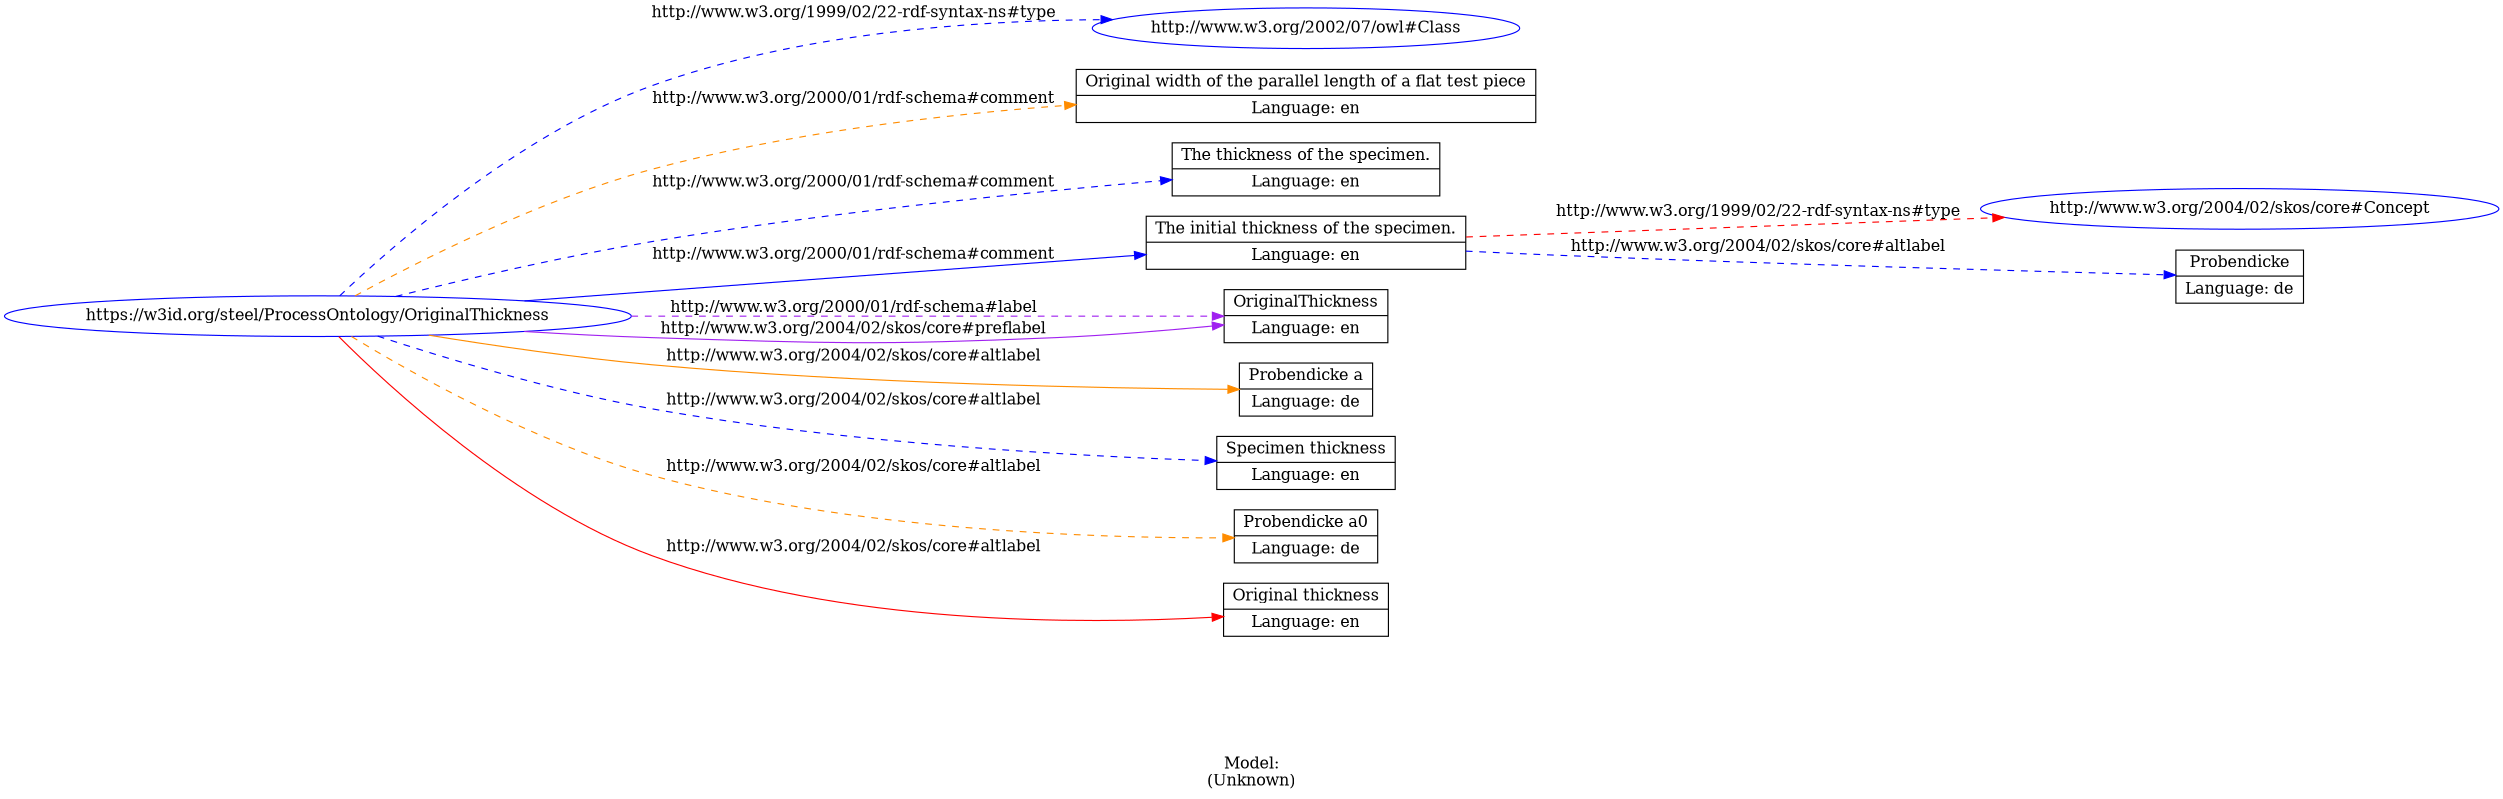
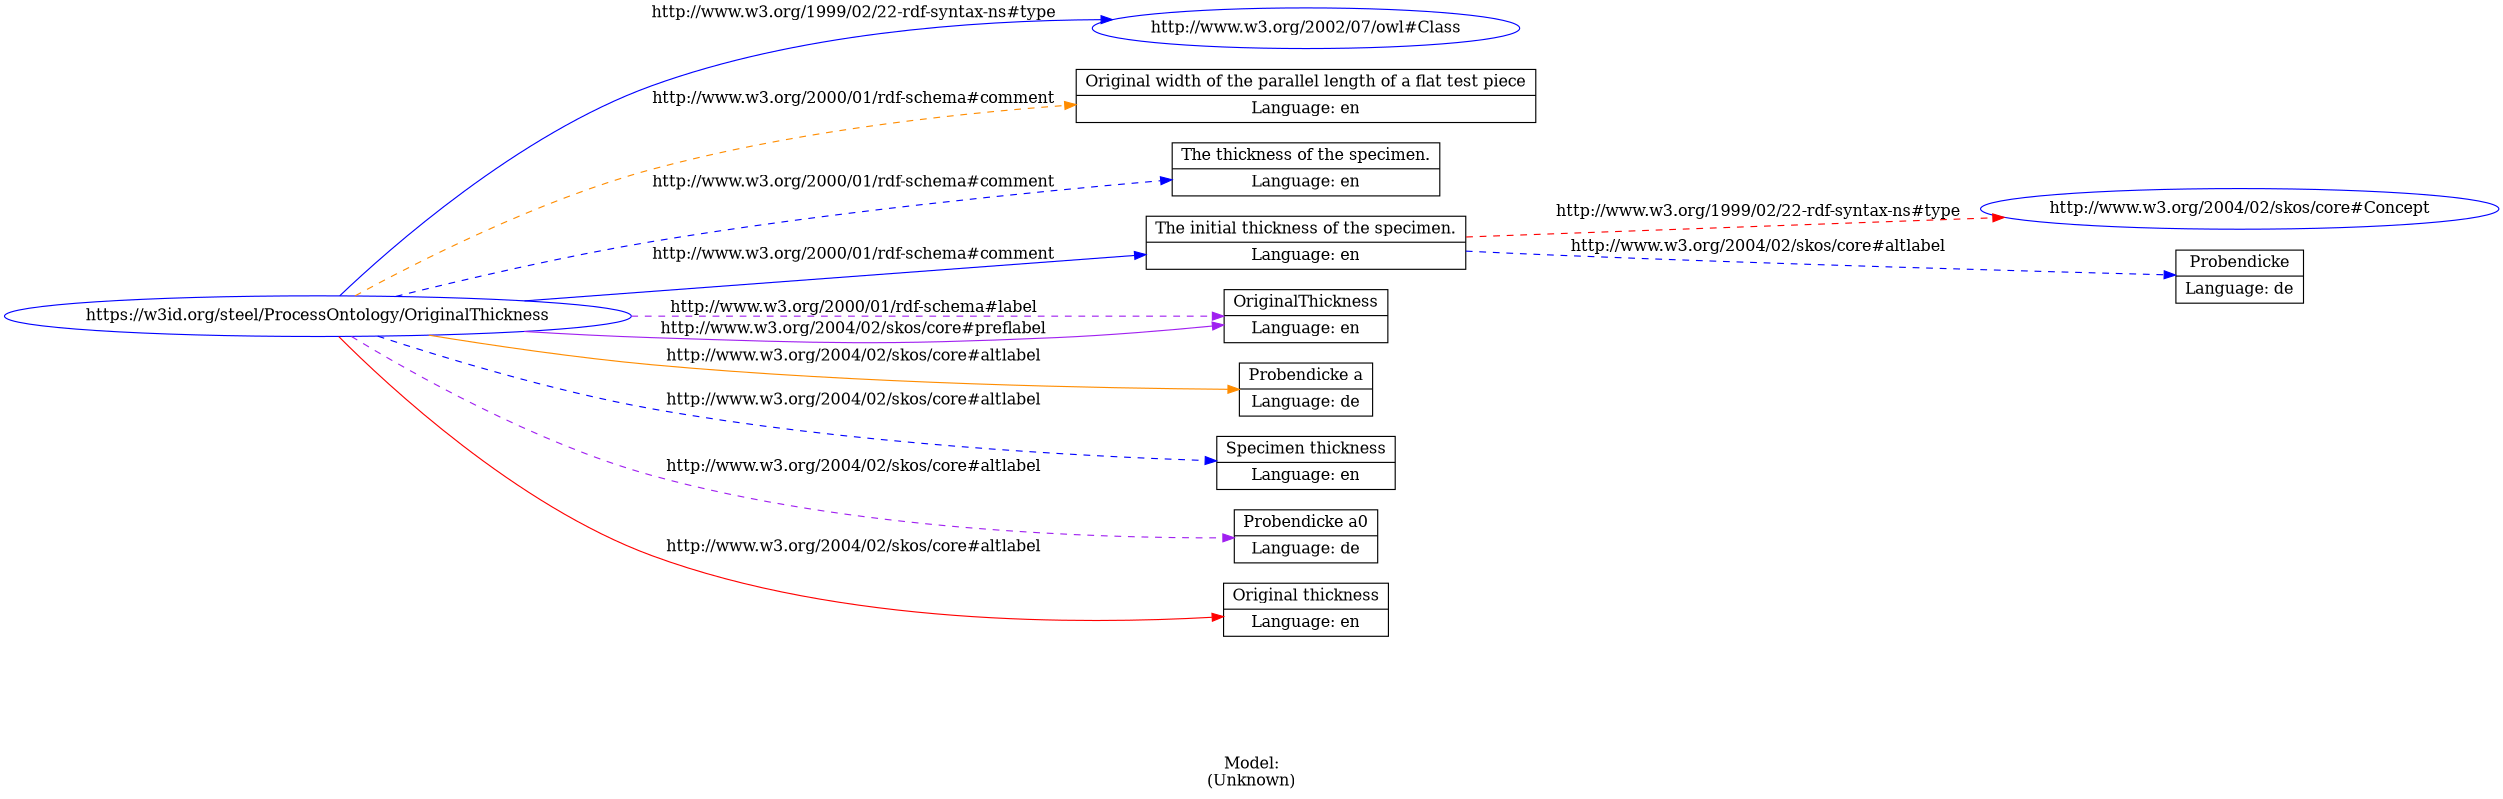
(689, 74) -> (689, 74)
(771, 502) -> (771, 502)
